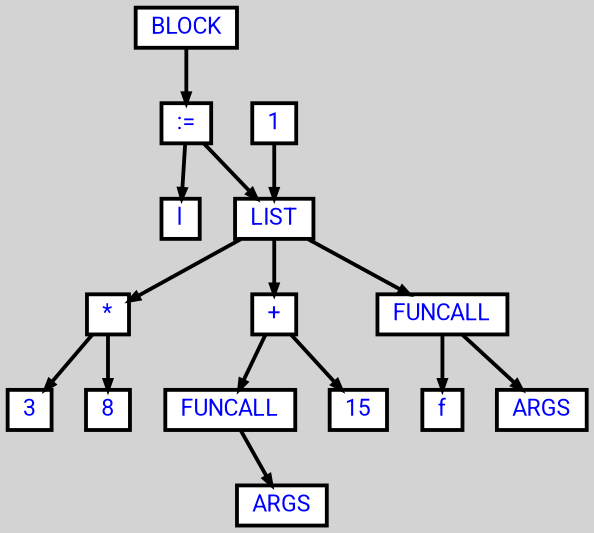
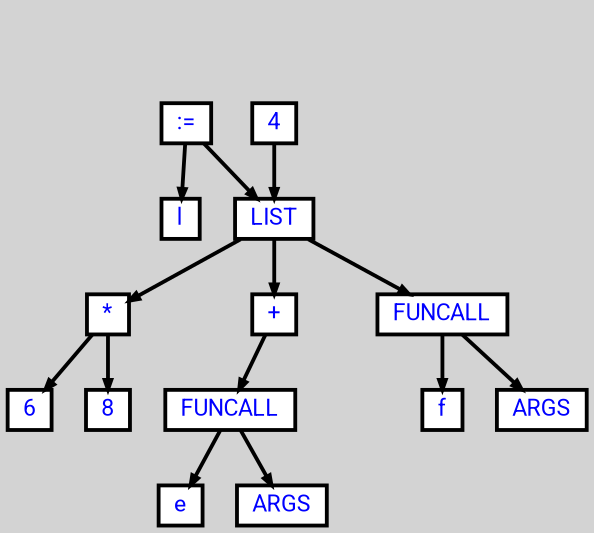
(186, 28) -> none
(274, 123) -> (274, 123)
(30, 410) -> (30, 410)
(358, 410) -> none
none -> (181, 505)
